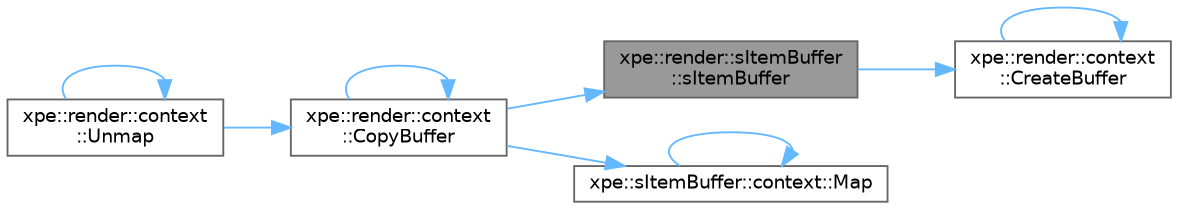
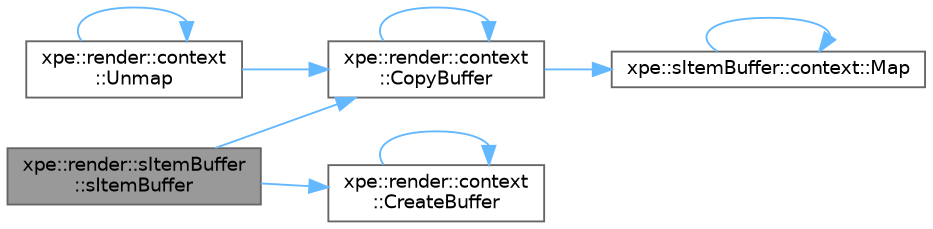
(546, 102) -> (276, 126)
